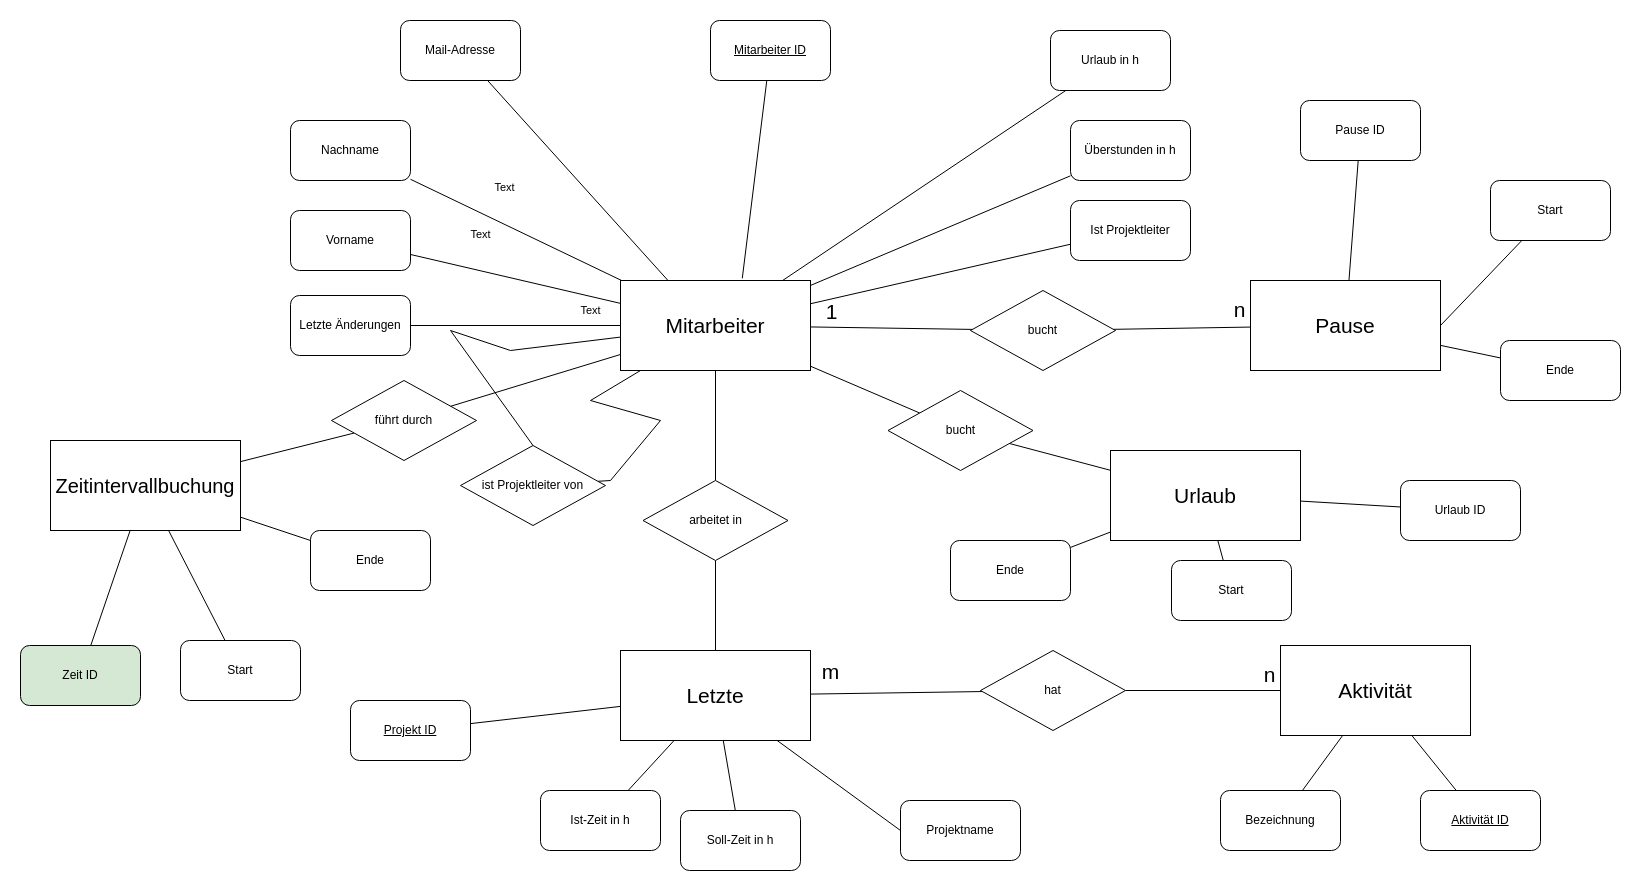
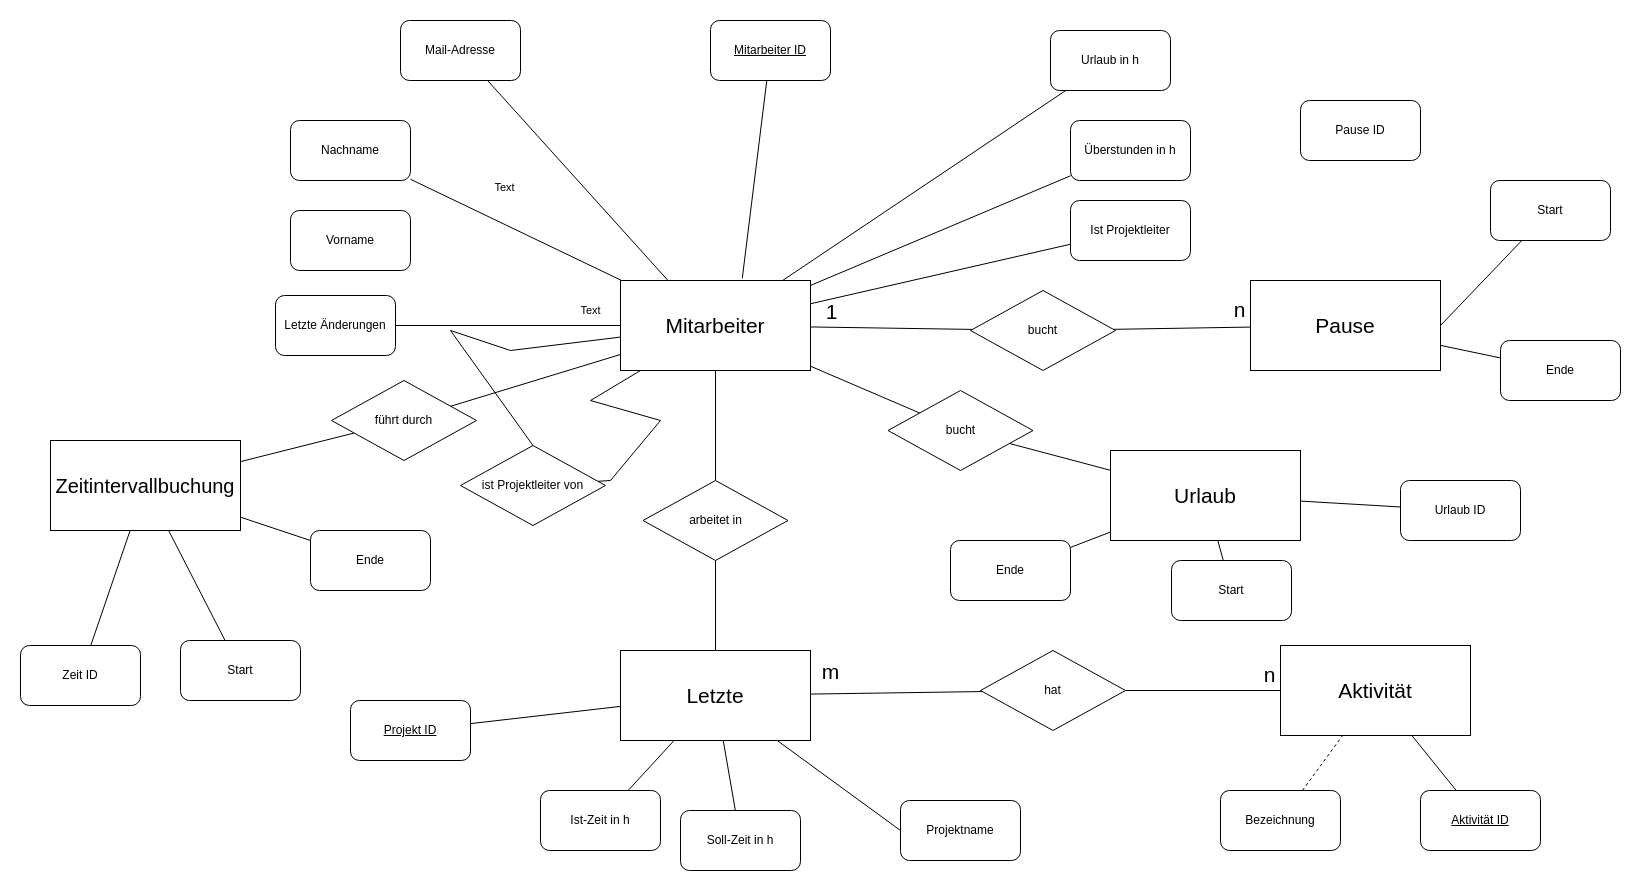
(1354, 221) -> none
(515, 279) -> none
(351, 326) -> (336, 326)
(81, 676) -> (81, 676)
(1323, 762) -> (1323, 762)
